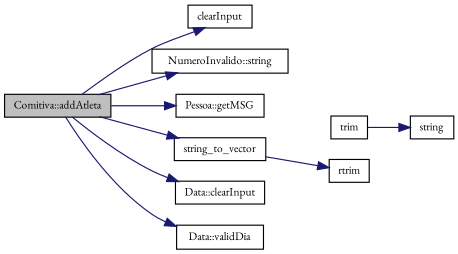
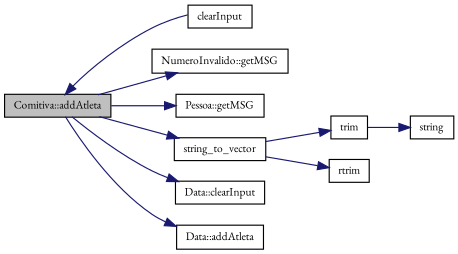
(135, 58) -> (126, 43)
(220, 61) -> (220, 61)
none -> (293, 137)
(220, 237) -> (220, 237)
